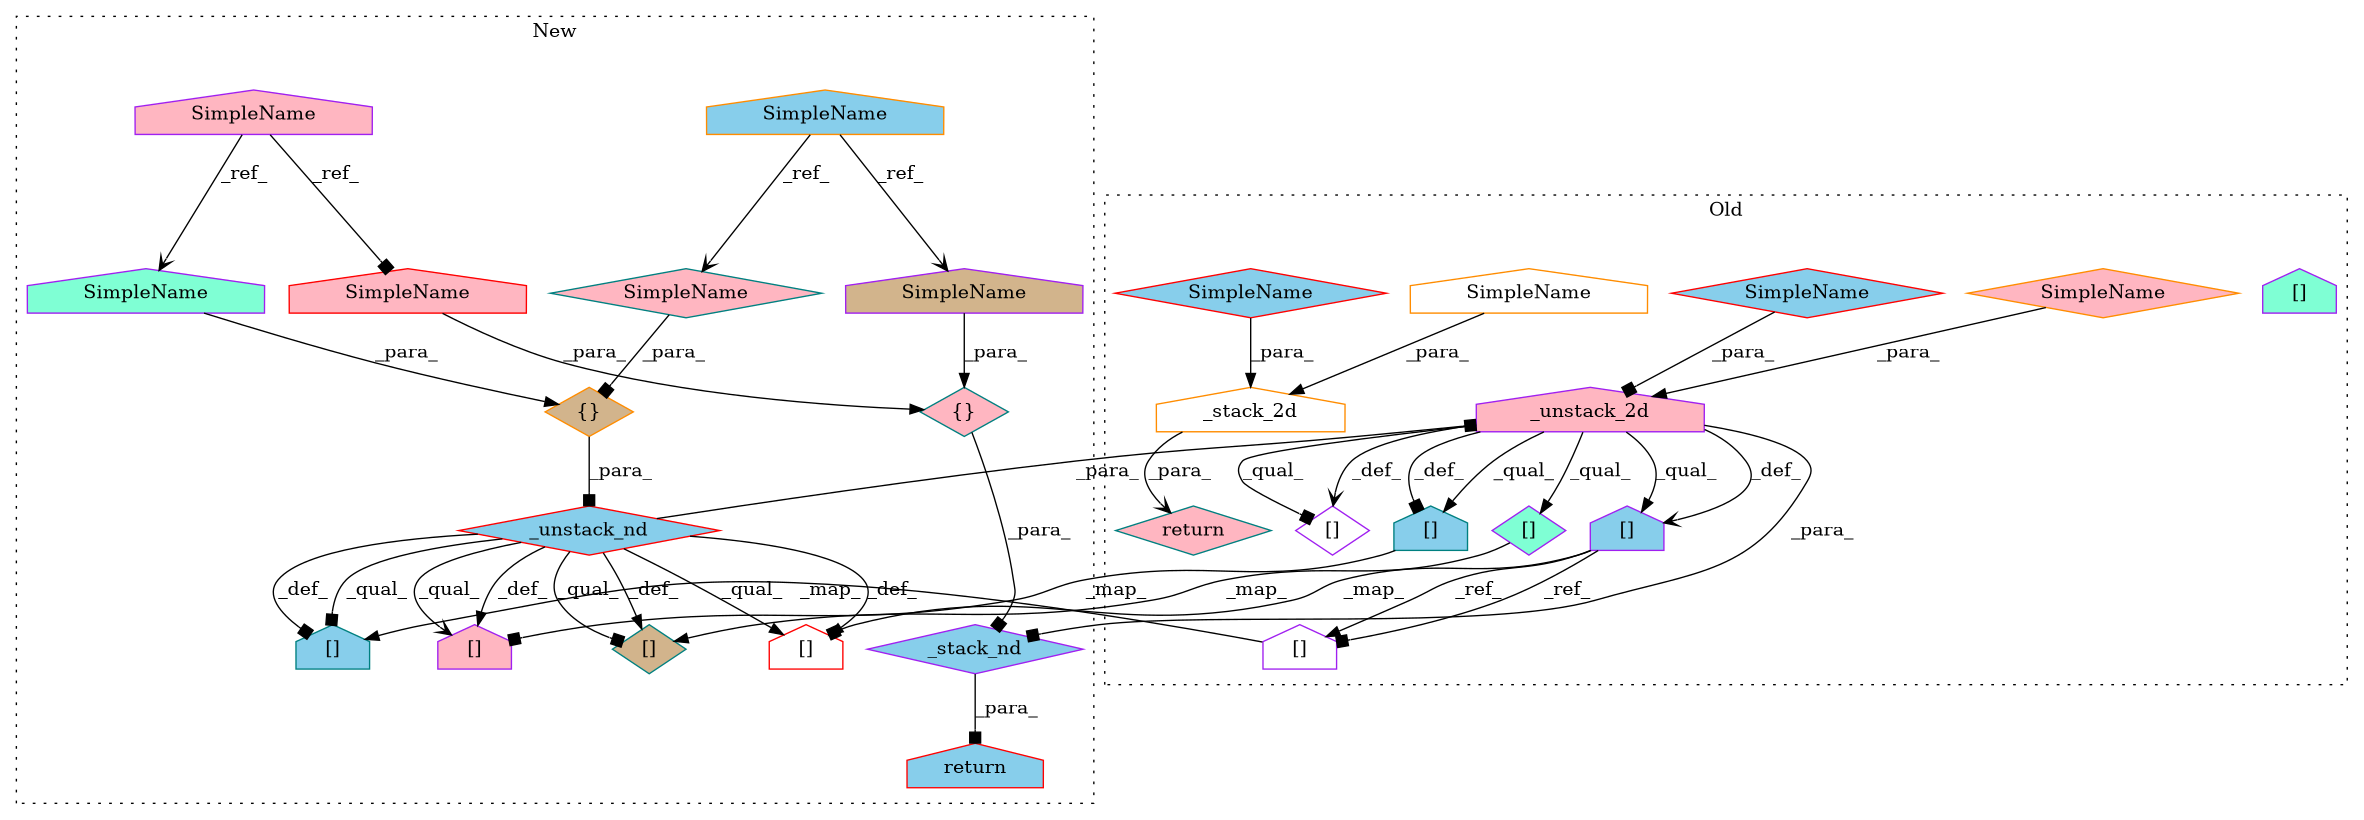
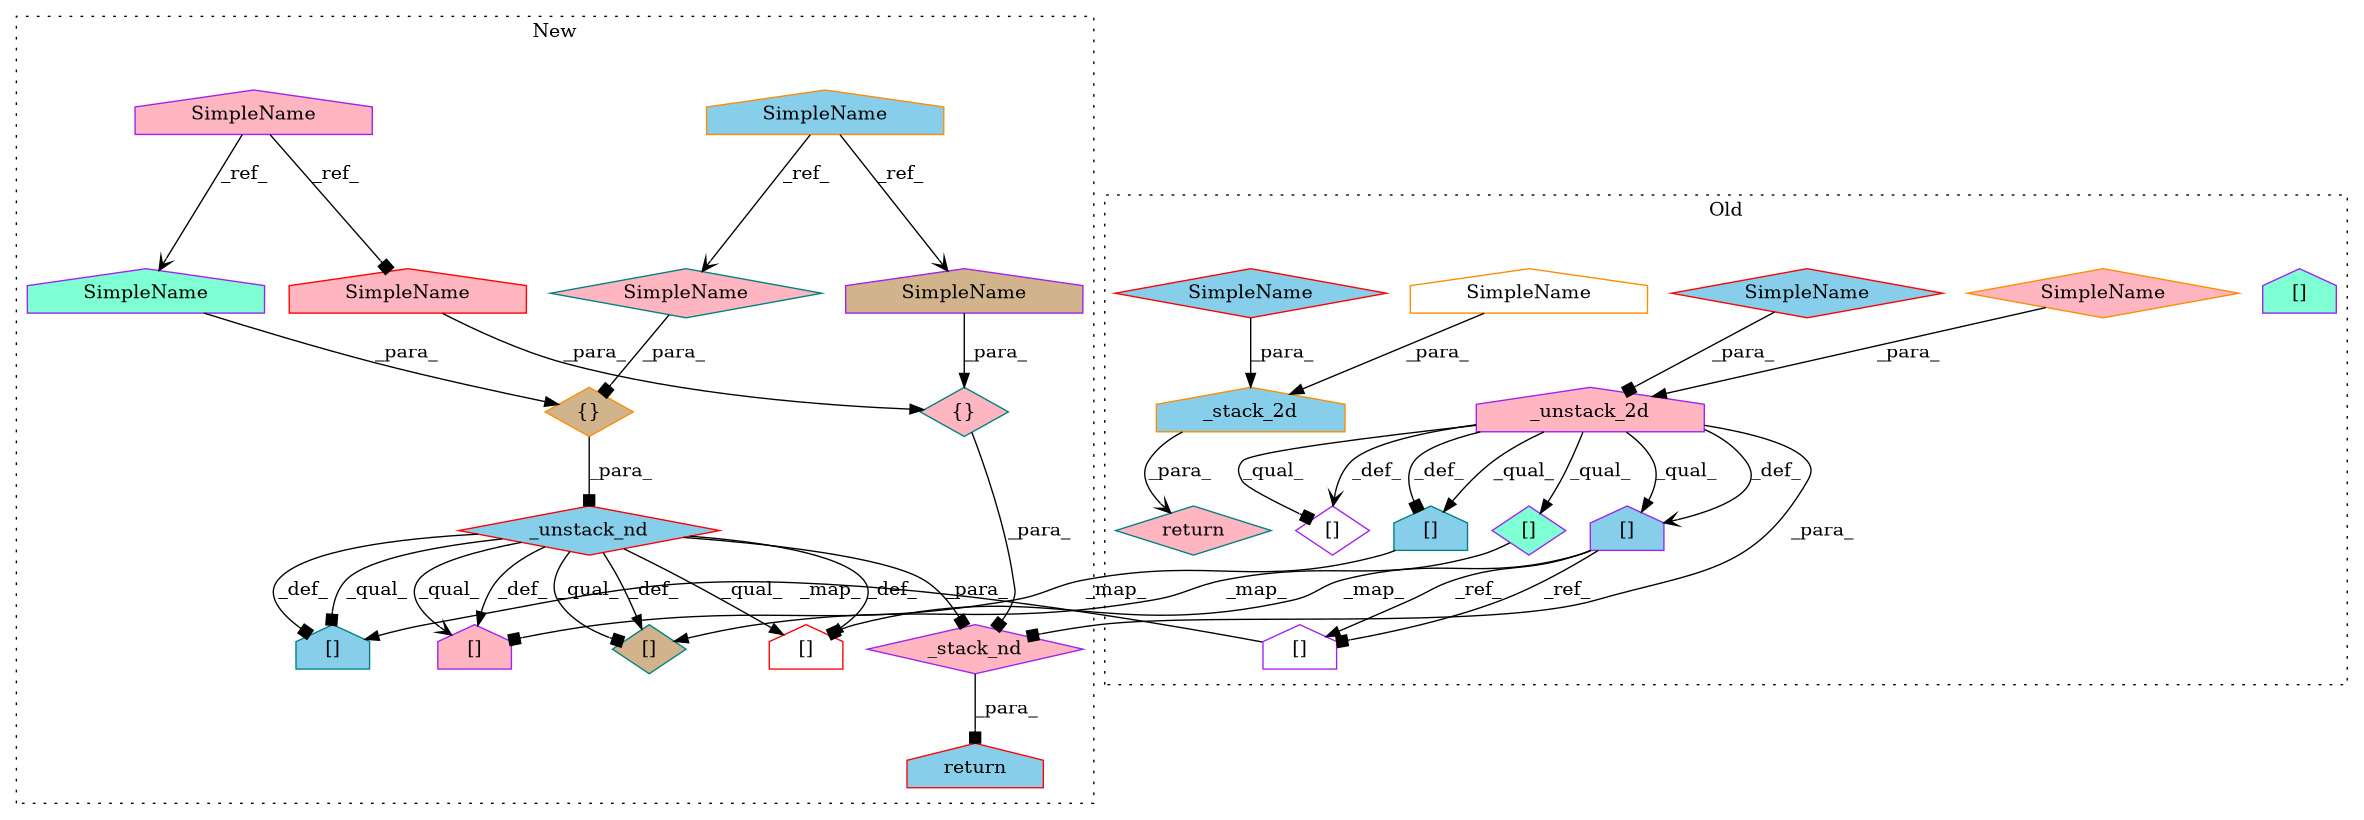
(1251, 412) -> (1251, 412)
(1058, 463) -> (844, 556)
(975, 649) -> (975, 649)
